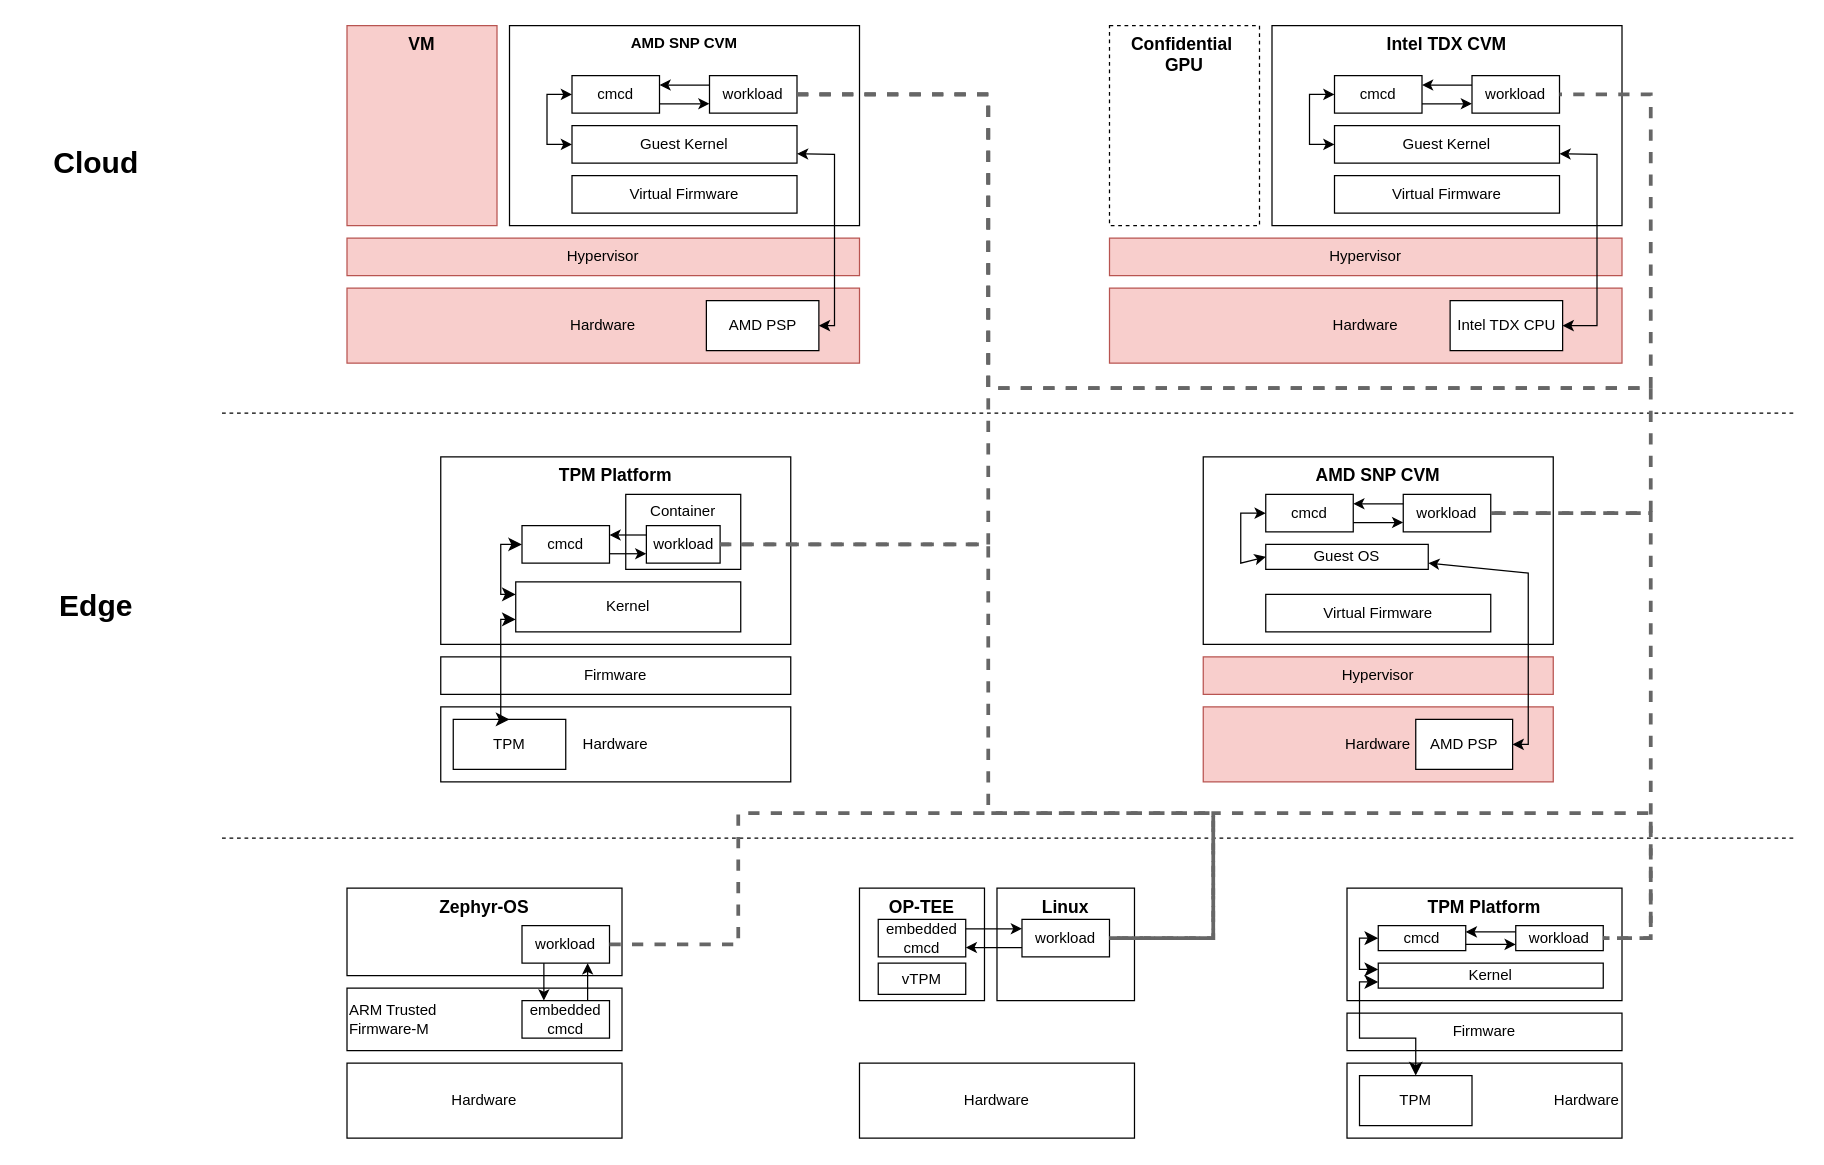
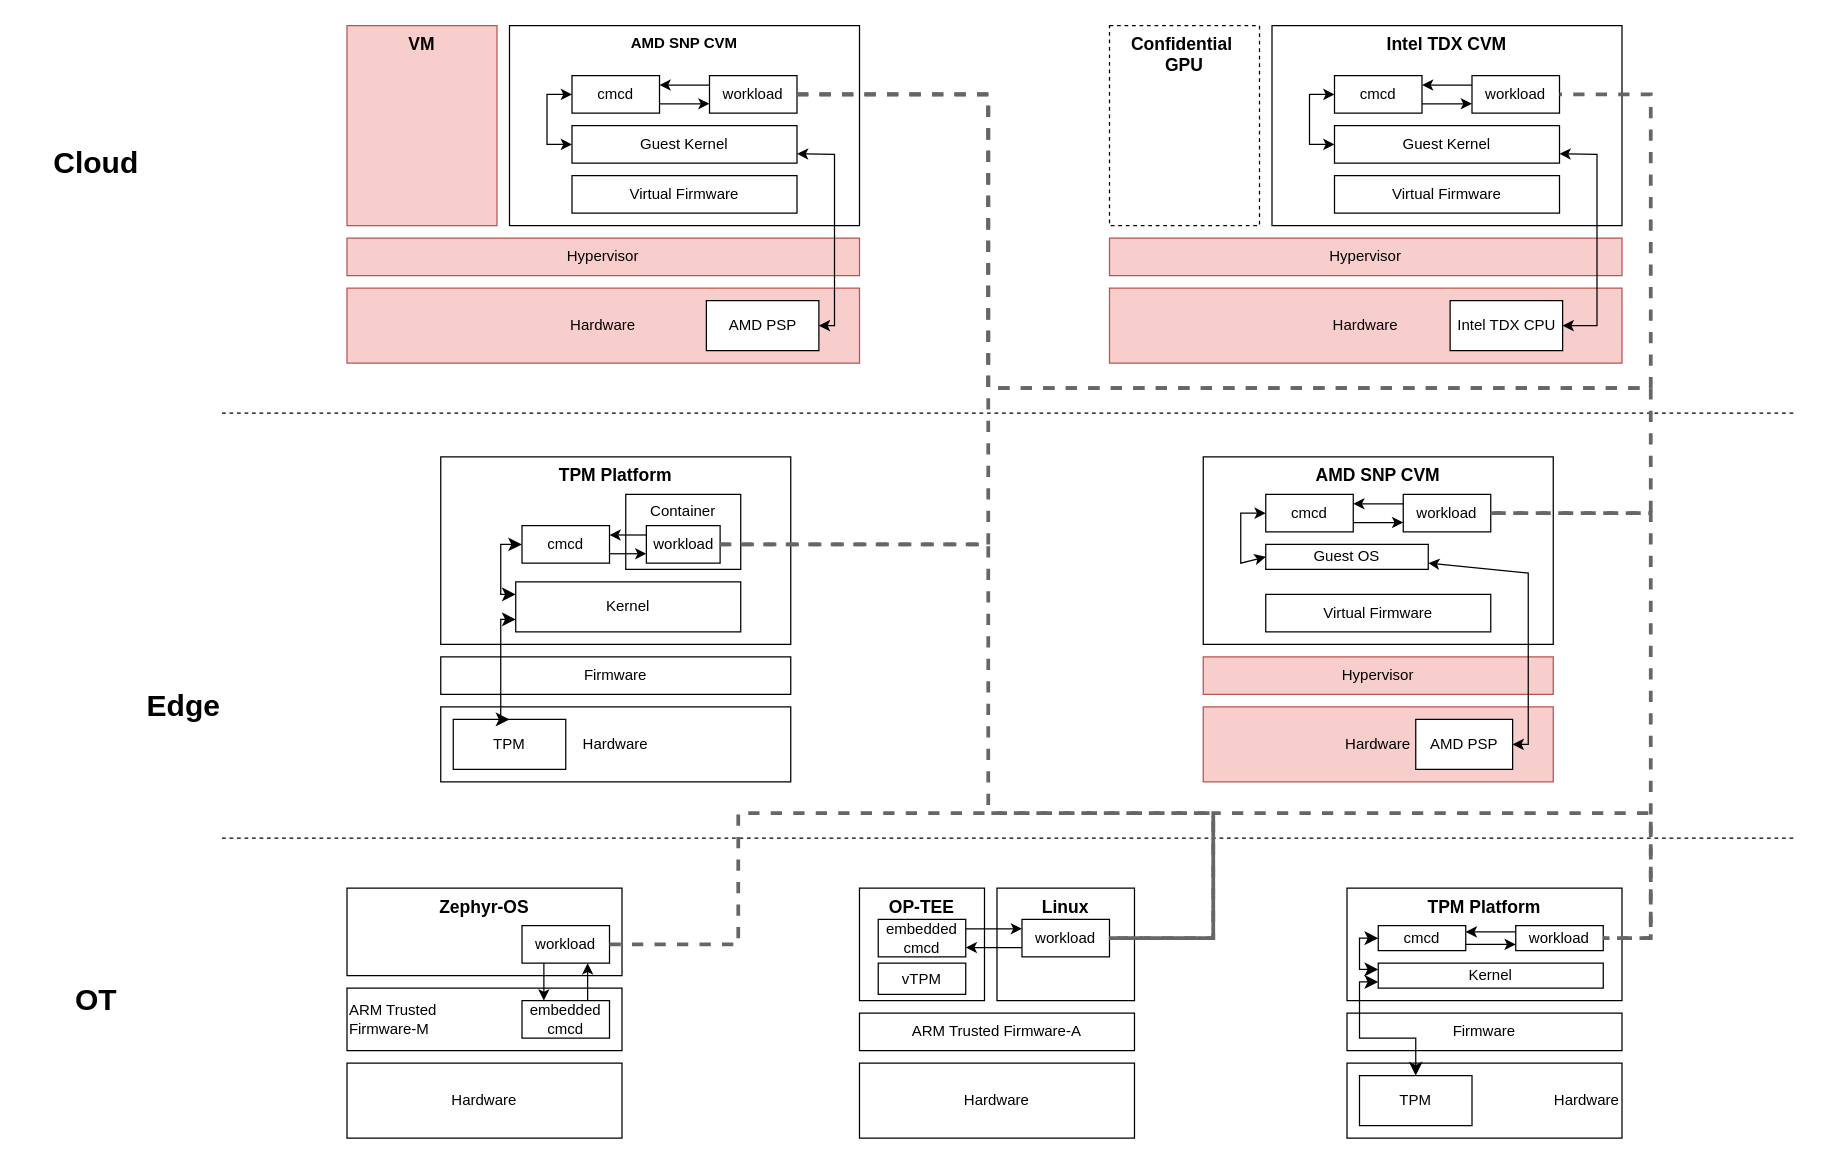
(96, 607) -> (184, 707)
none -> (96, 1001)
none -> (997, 1032)
